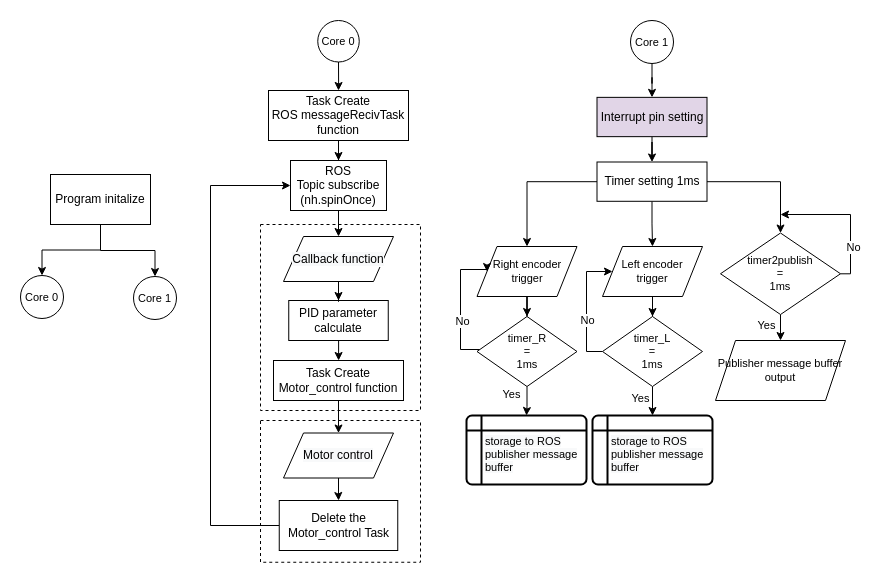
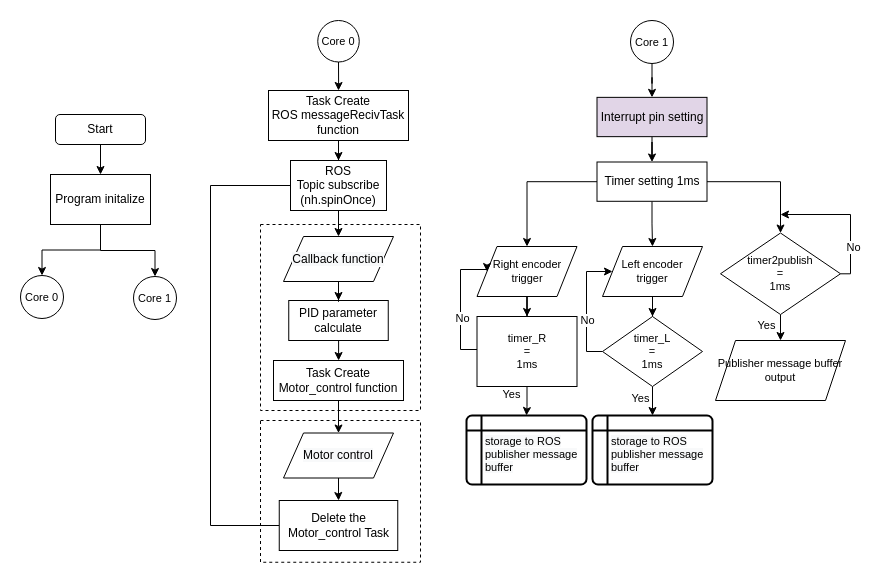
none -> (101, 130)
none -> (101, 164)
(282, 186) -> (284, 186)
(527, 352) -> (527, 352)
